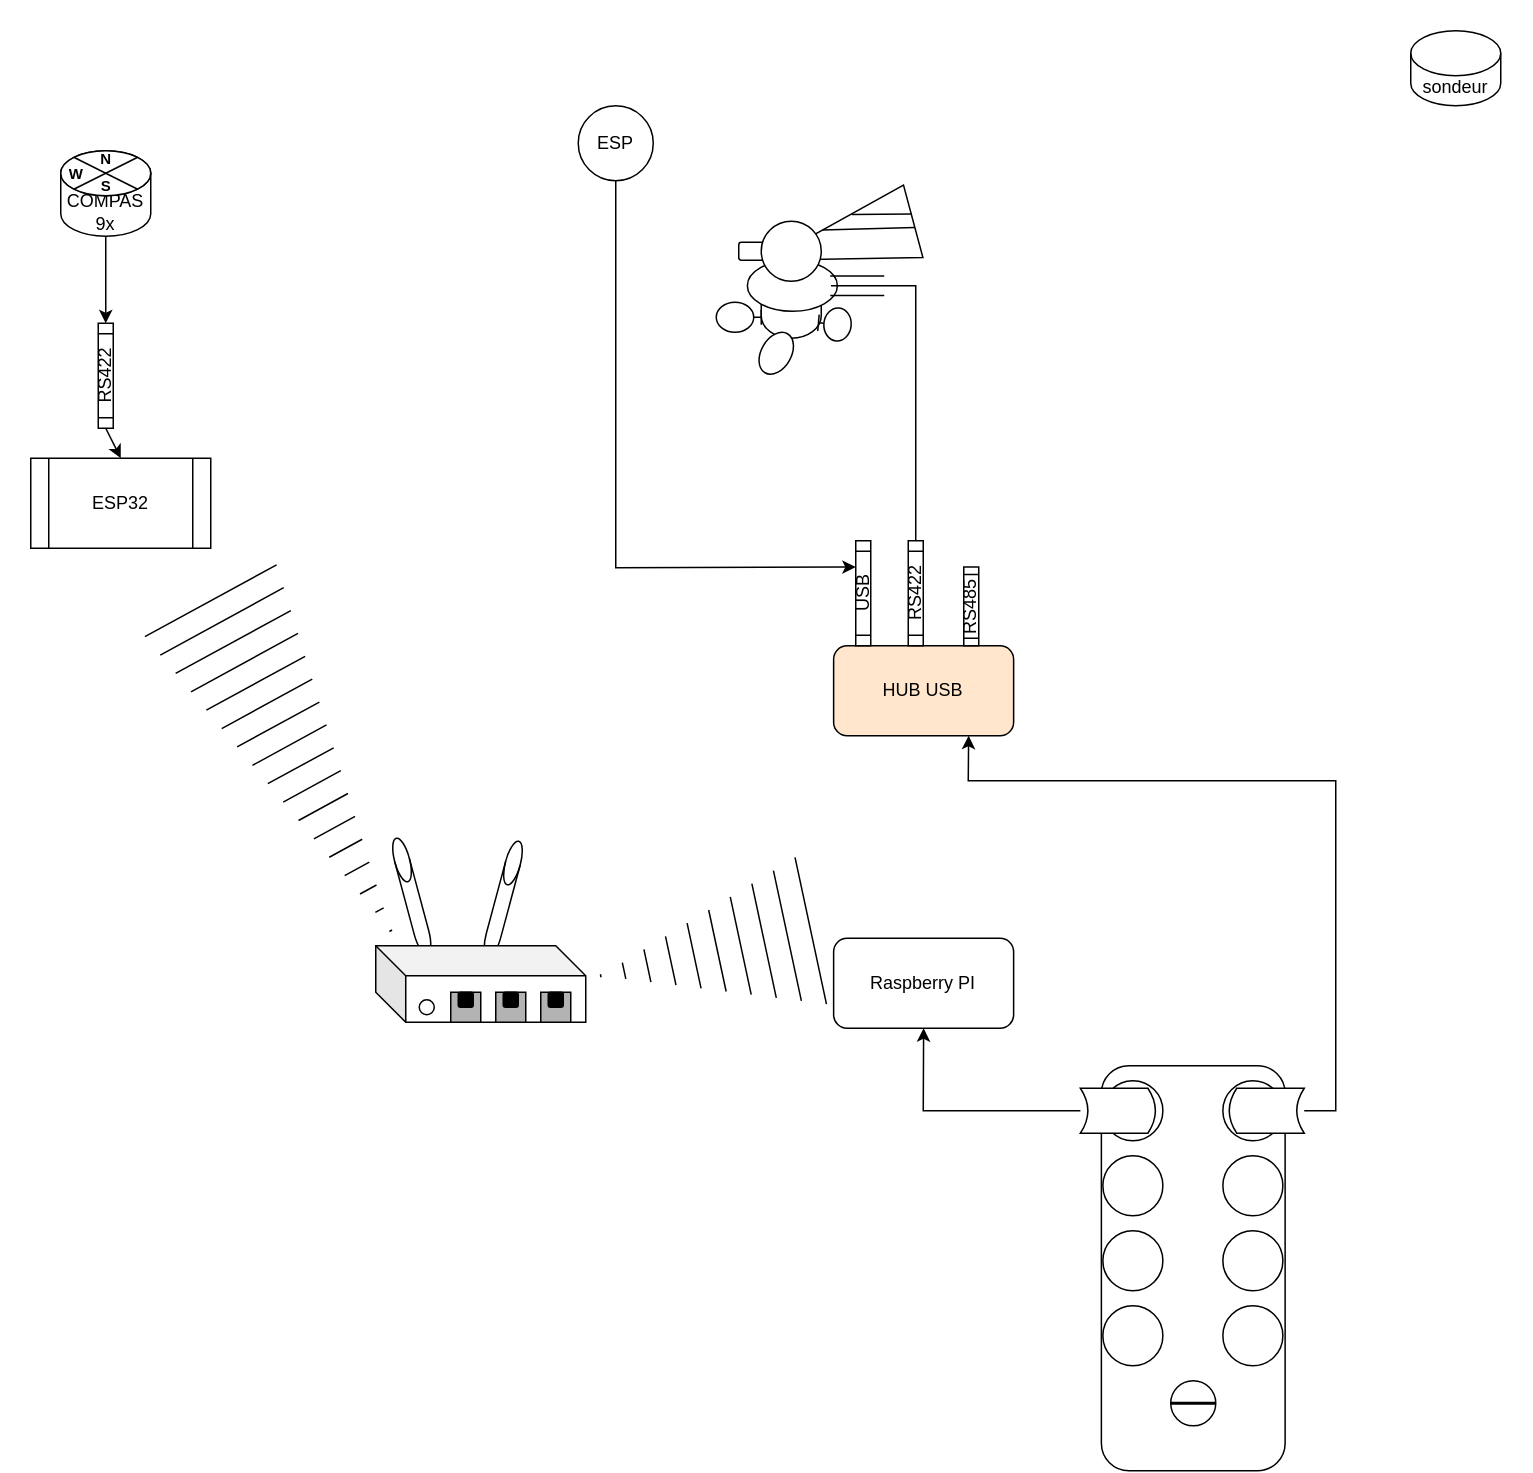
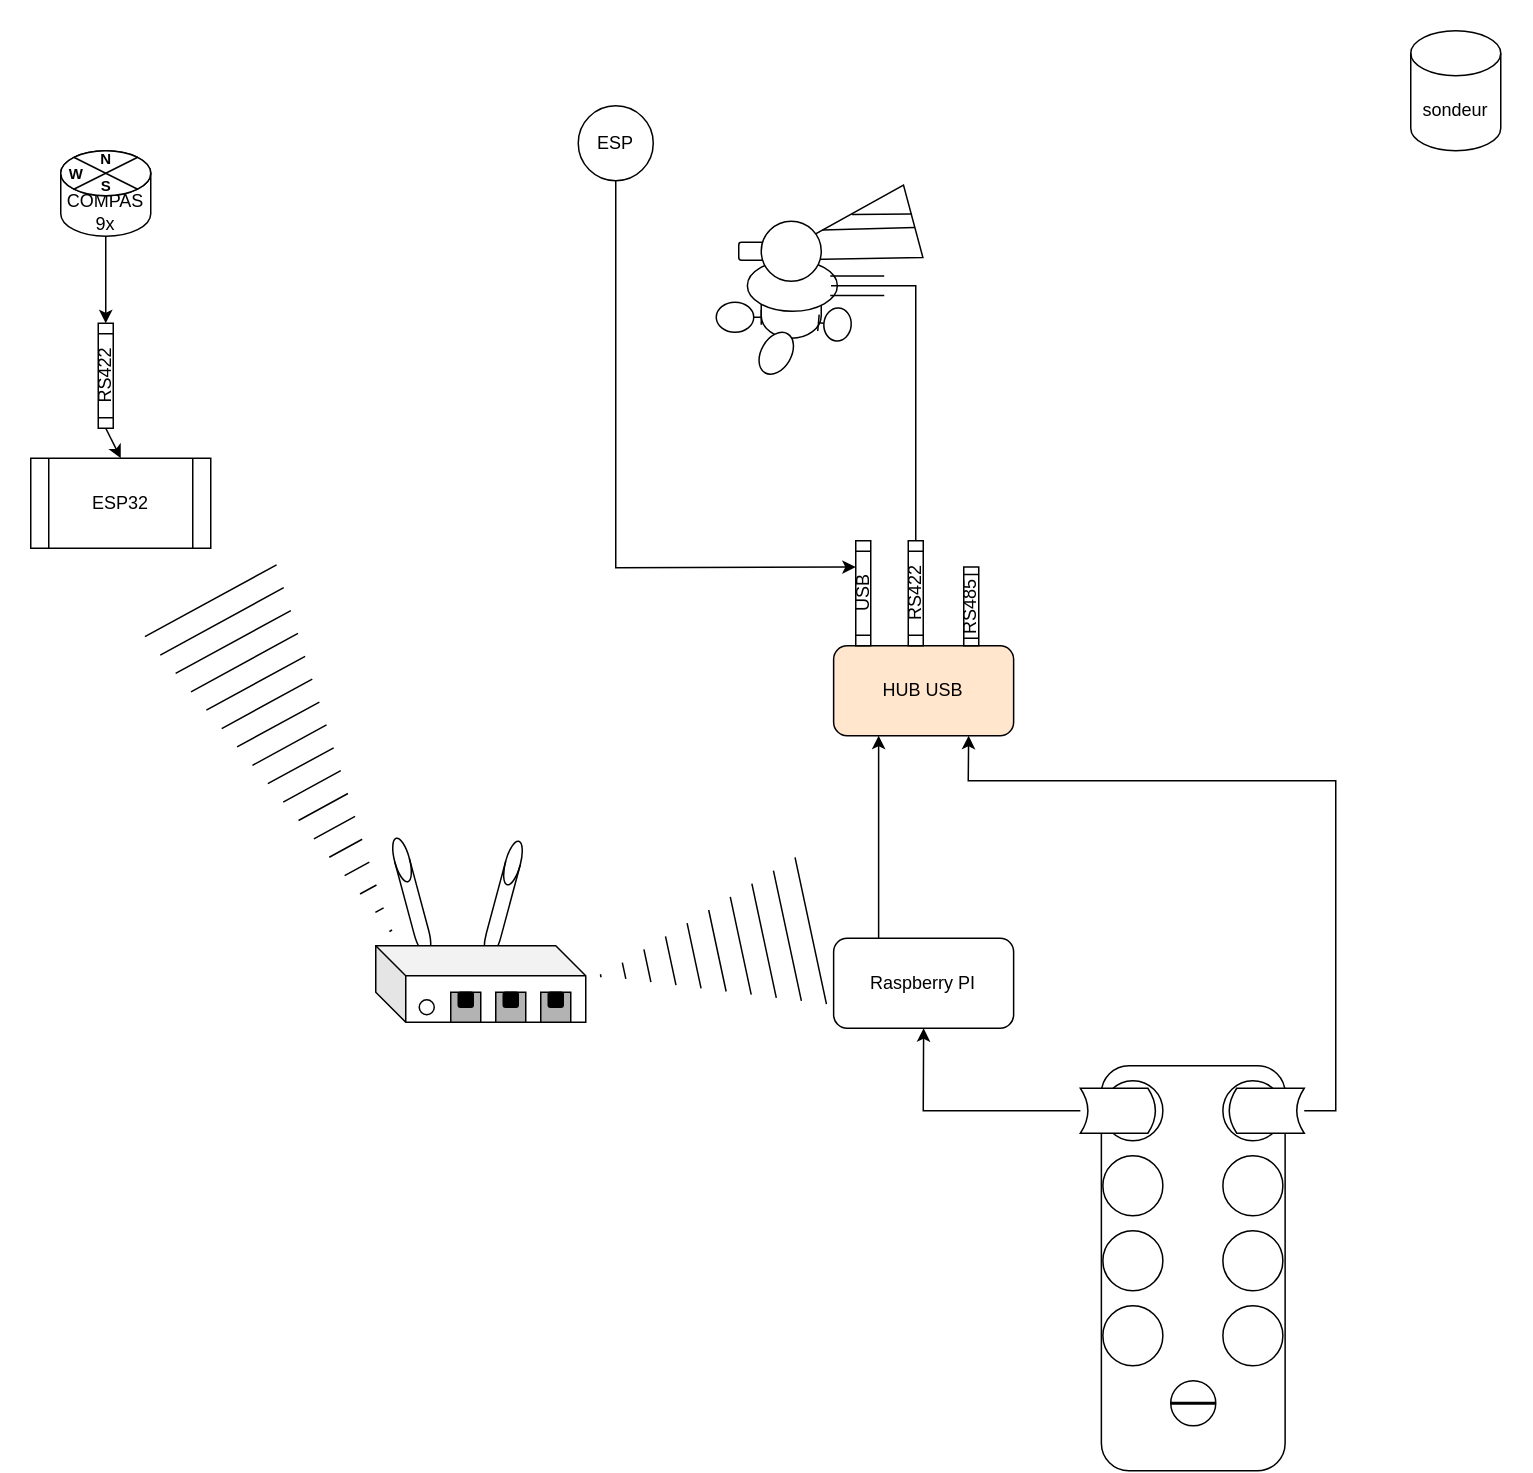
(1456, 68) -> (1456, 91)
none -> (879, 842)
